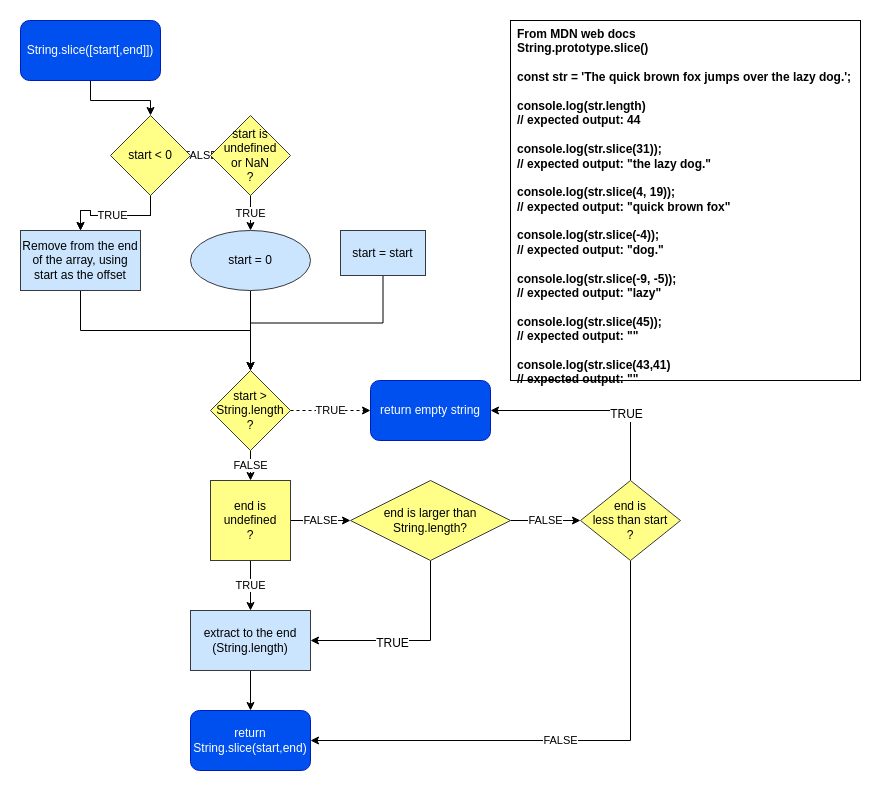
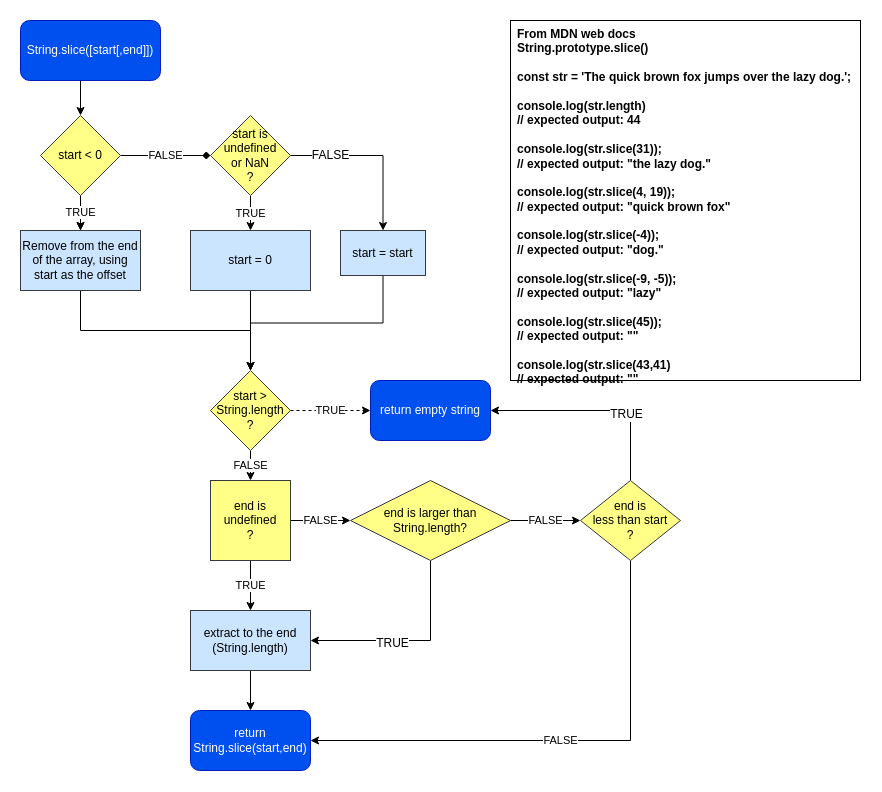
(151, 156) -> (81, 156)
none -> (371, 156)
(251, 261) -> (251, 261)
